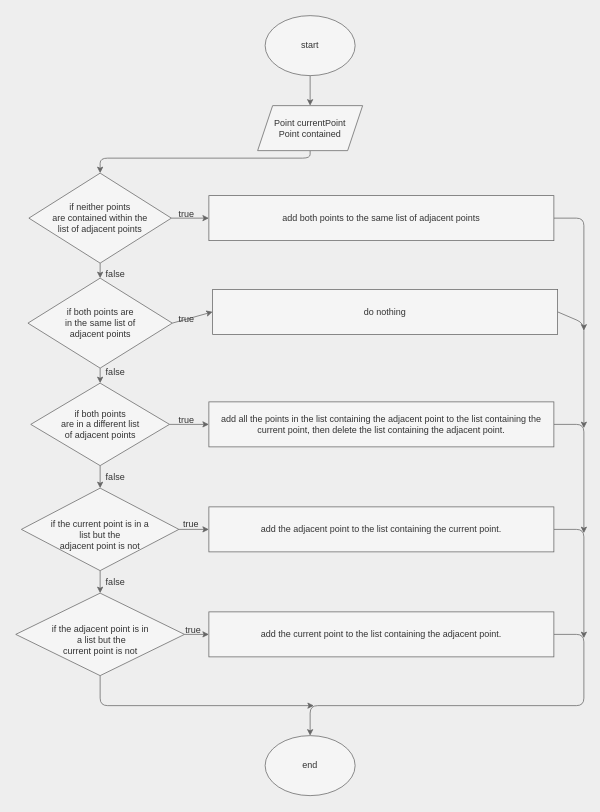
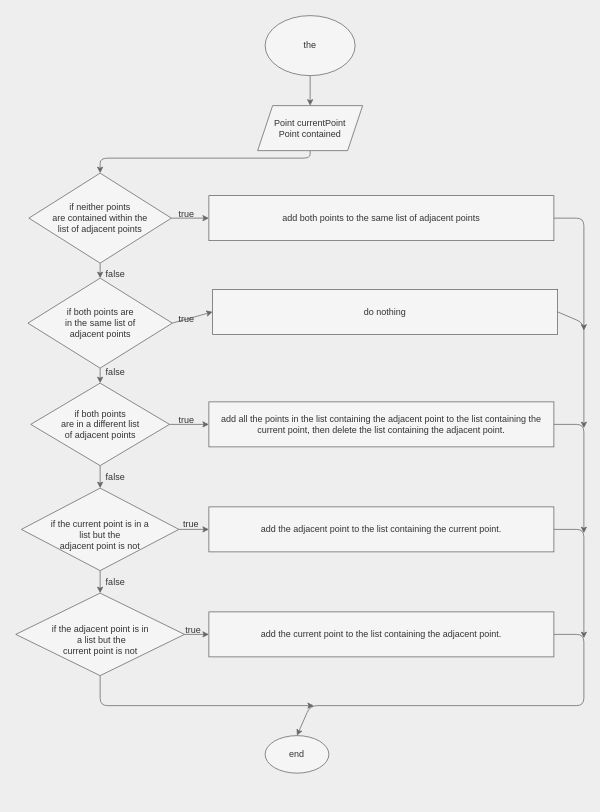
(310, 45) -> (310, 45)
(310, 765) -> (297, 754)
